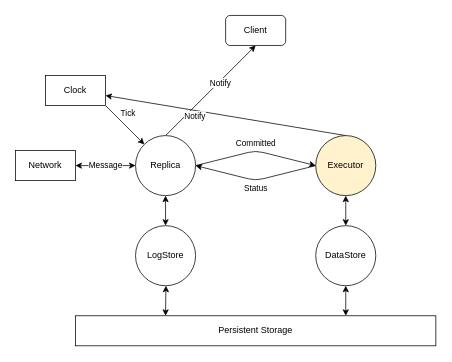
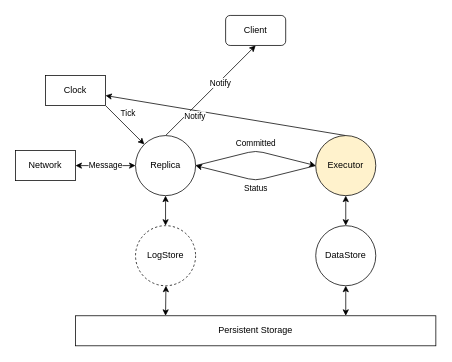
(165, 255) -> (165, 255)
